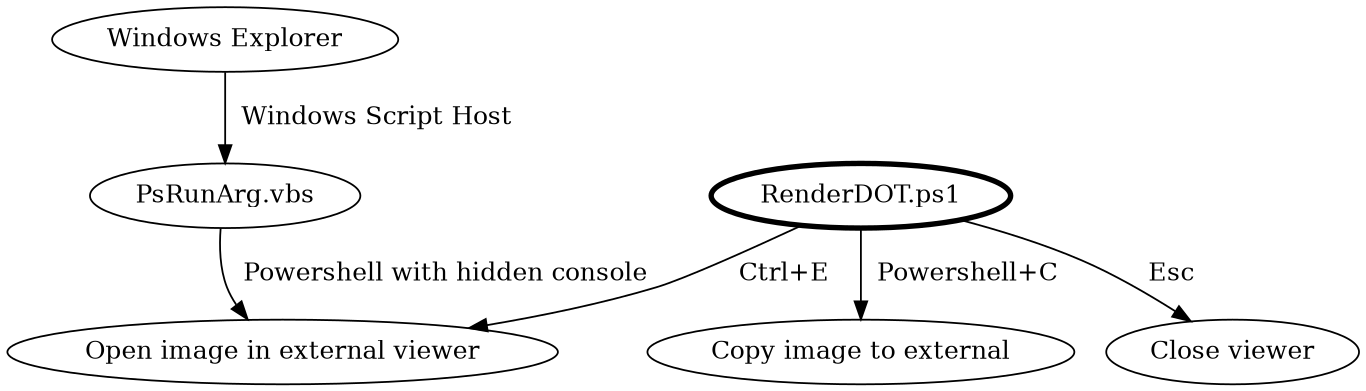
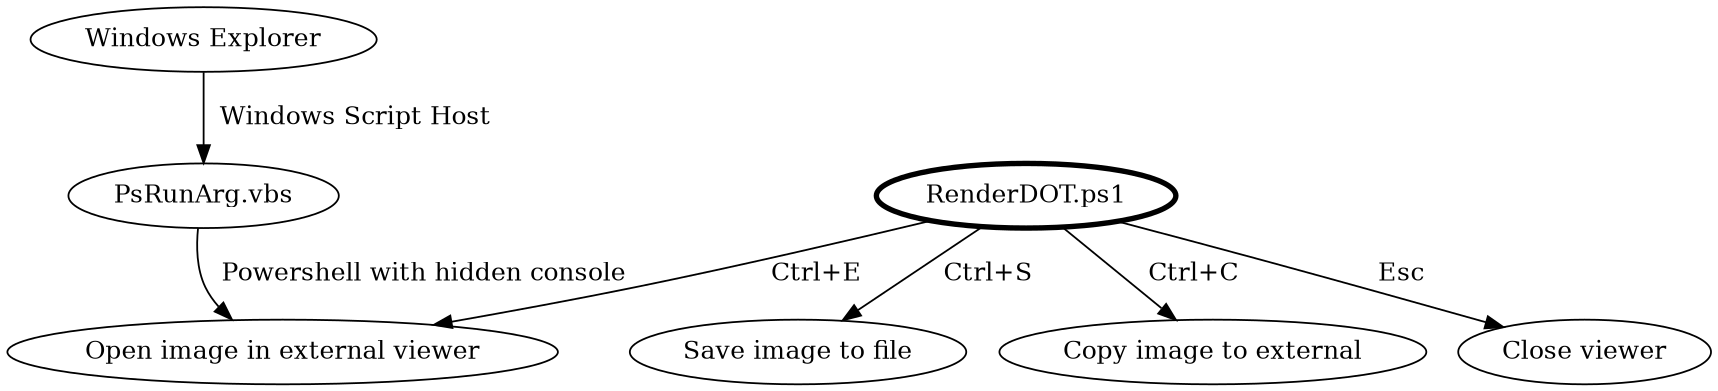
(968, 274) -> (1194, 274)
none -> (798, 352)
